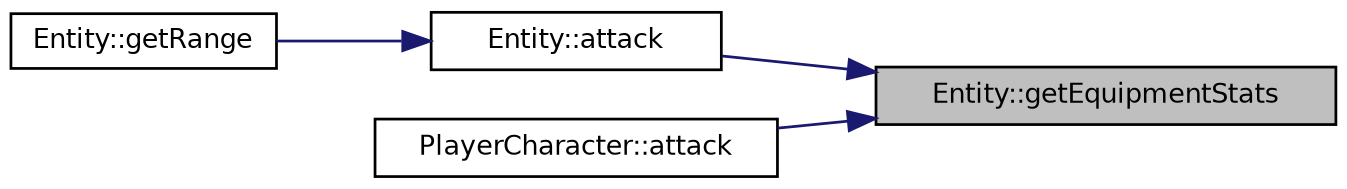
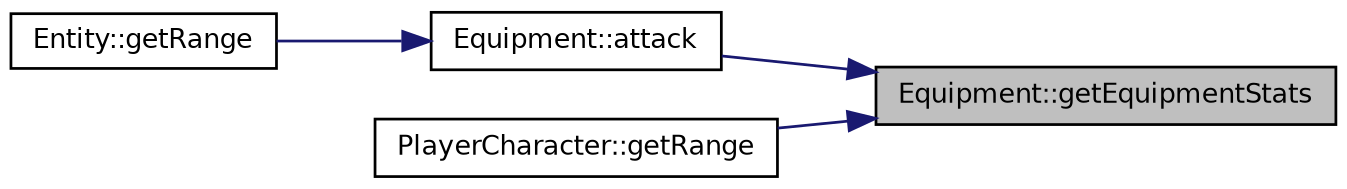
(576, 41) -> (576, 41)
(1106, 96) -> (1106, 96)
(576, 148) -> (576, 148)
